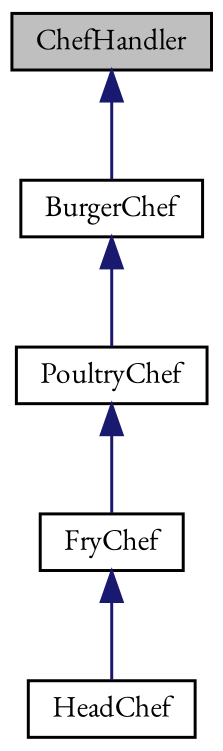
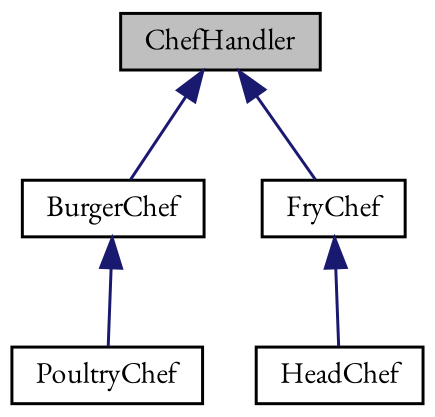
(112, 474) -> (286, 138)
